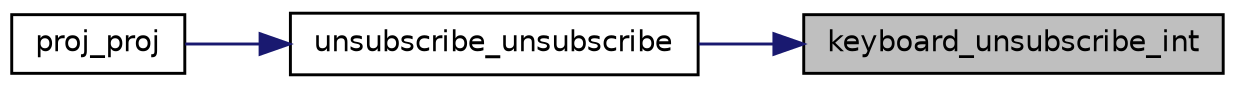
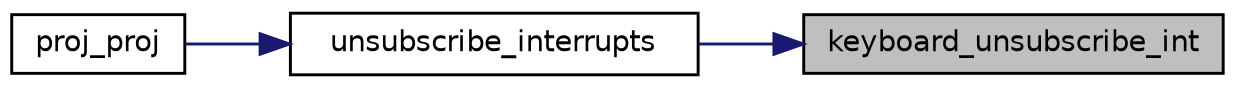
(494, 44) -> (494, 44)
